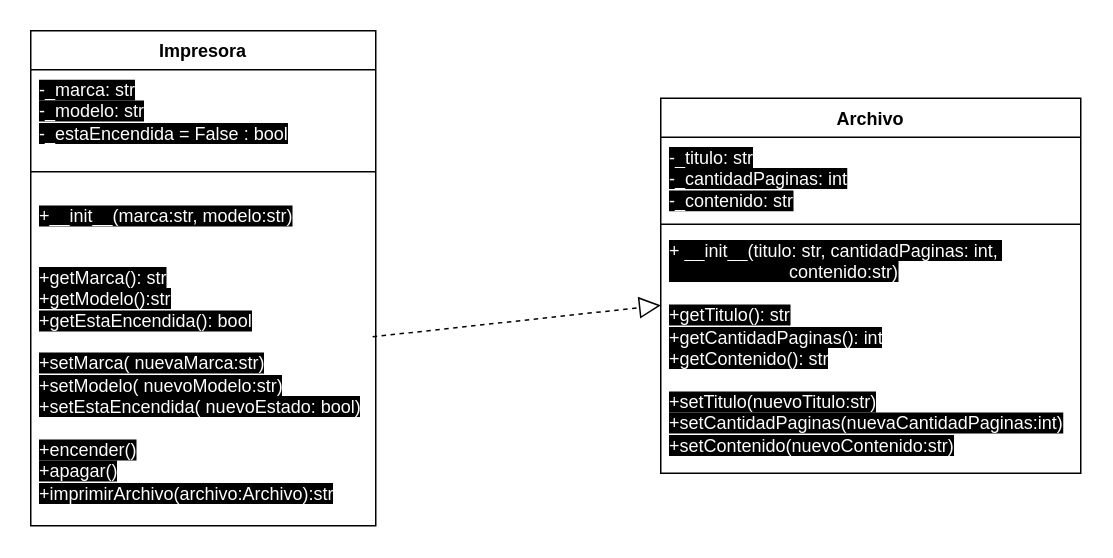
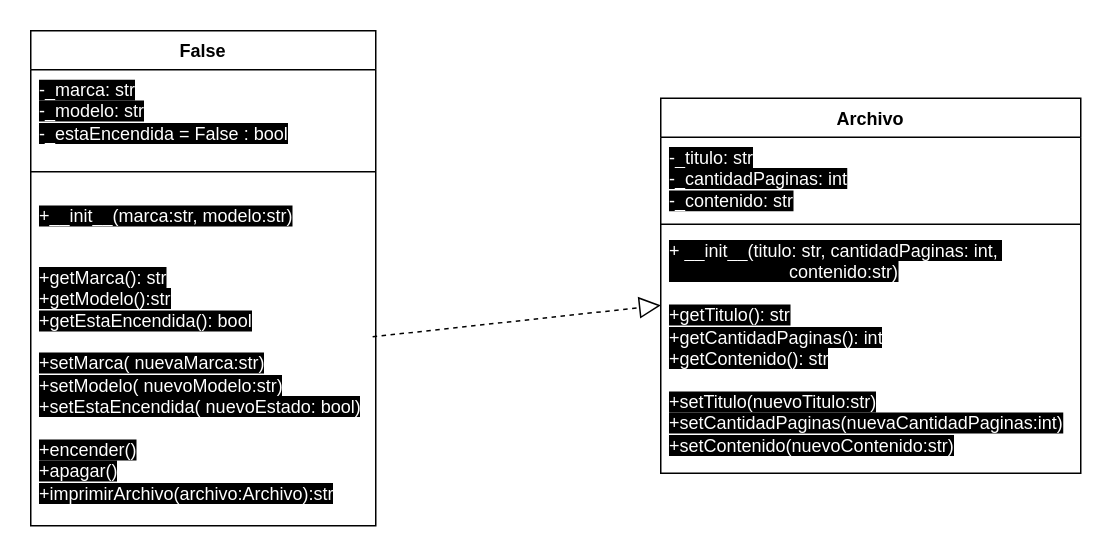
(203, 52) -> (203, 52)
